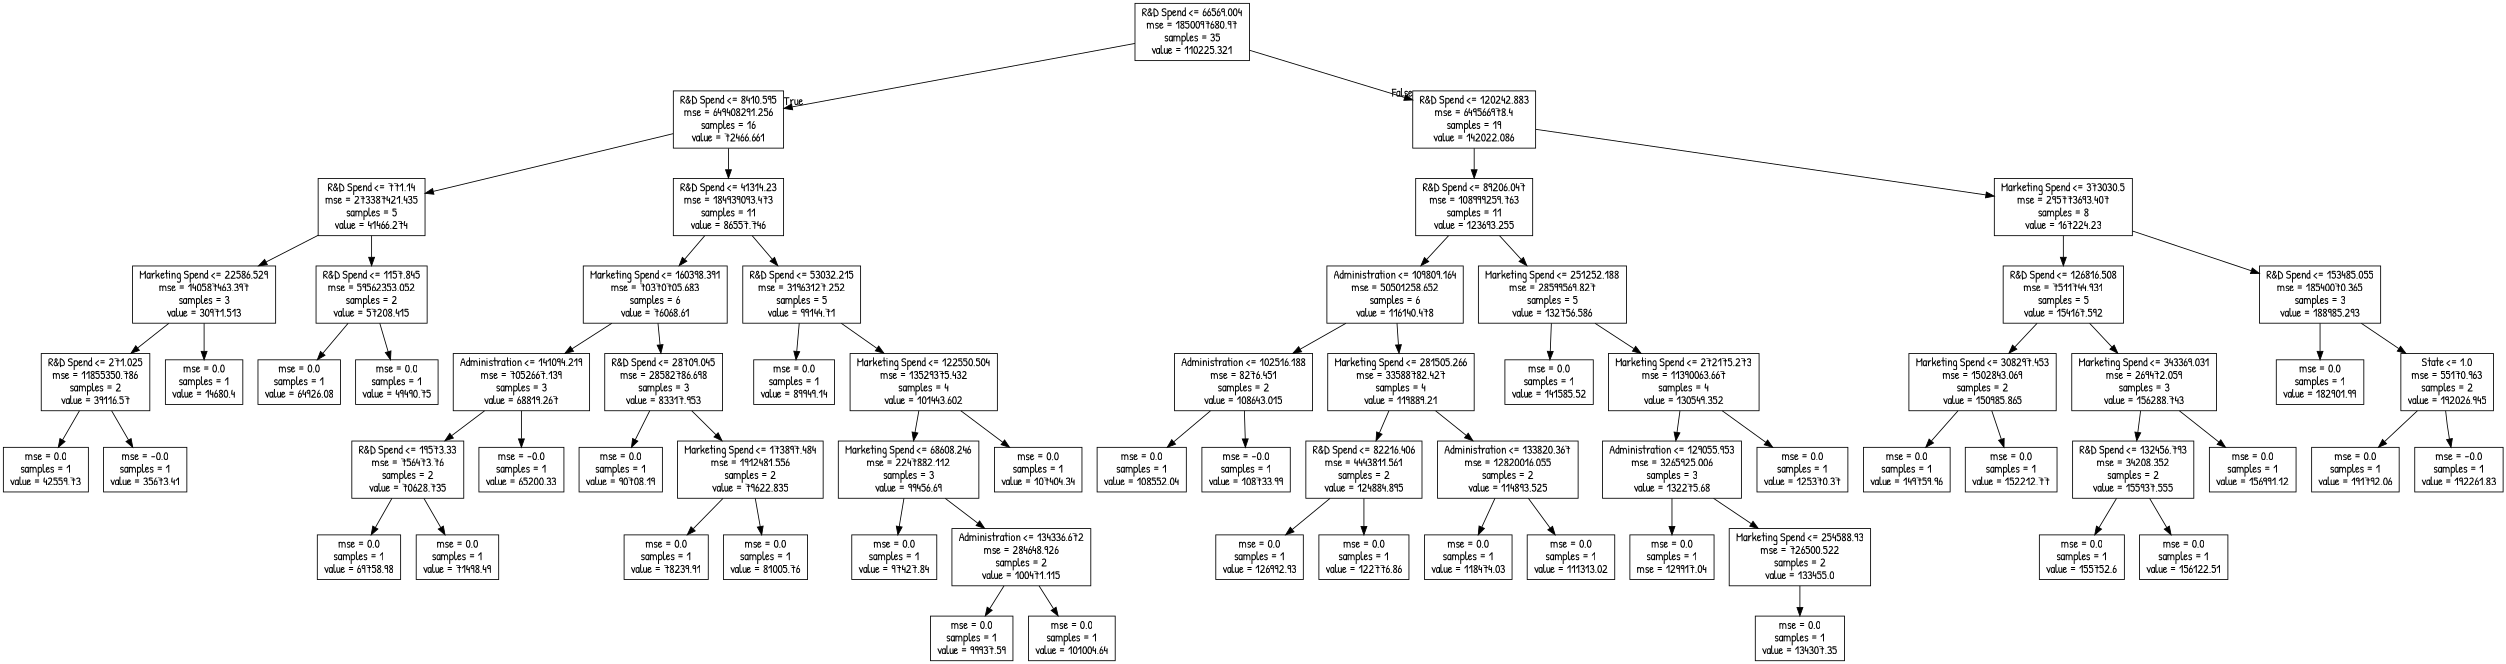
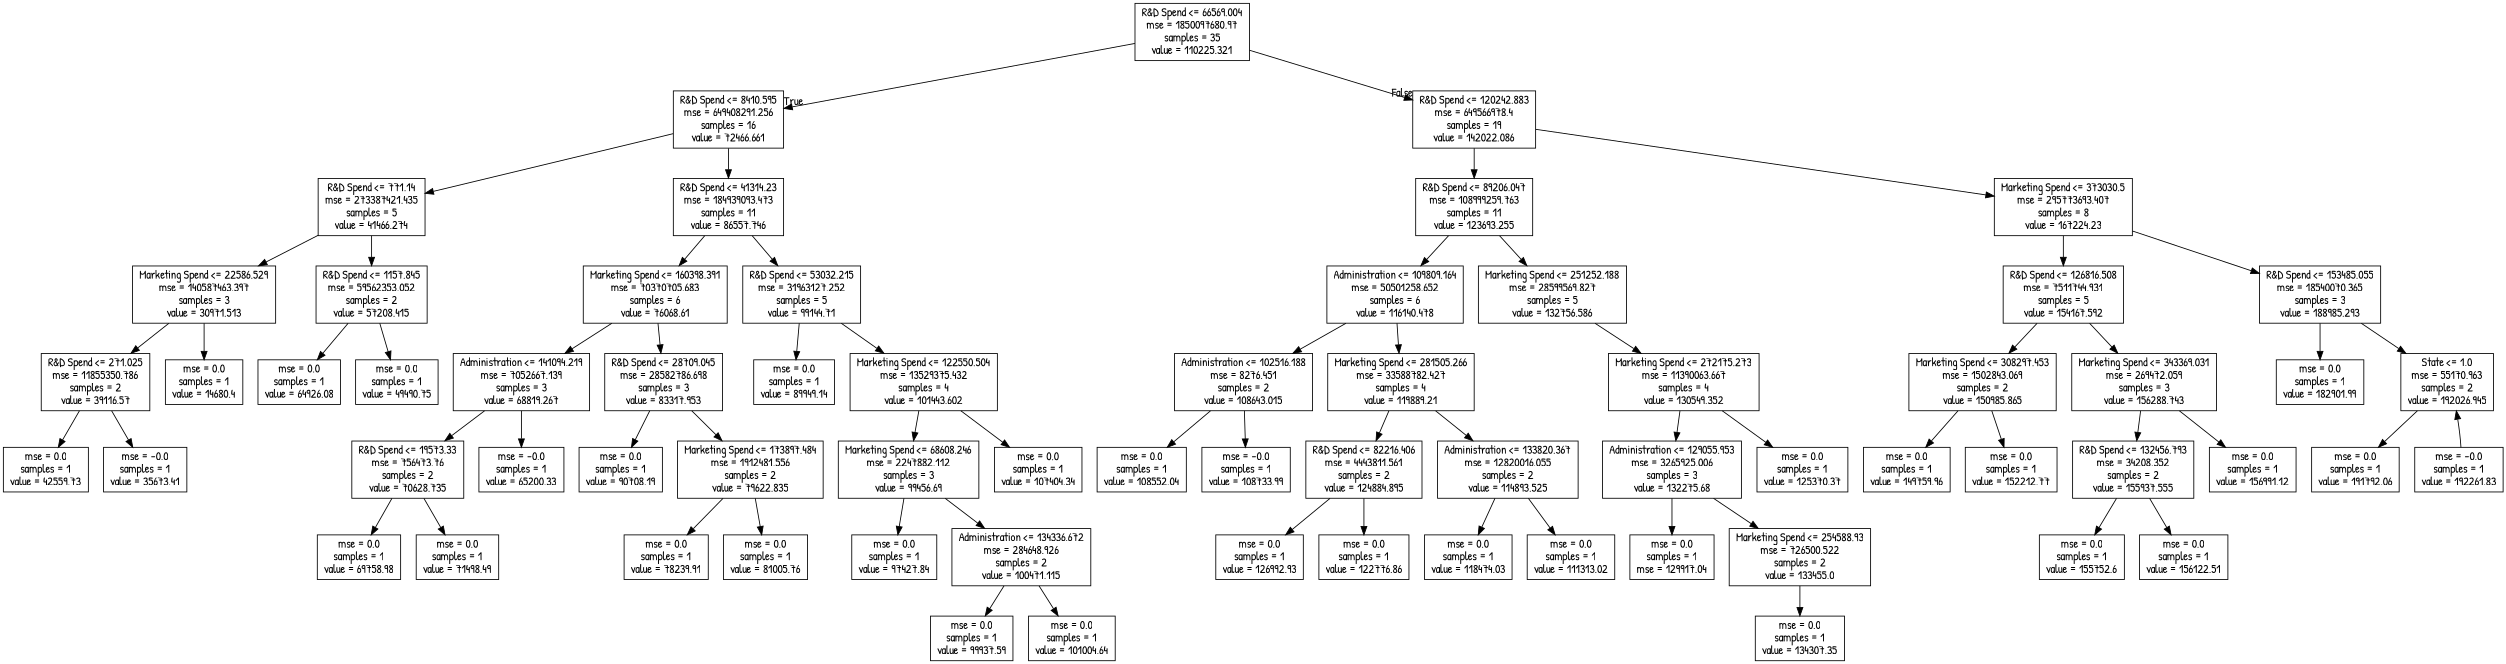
(1549, 382) -> none
(2447, 425) -> (2460, 433)
